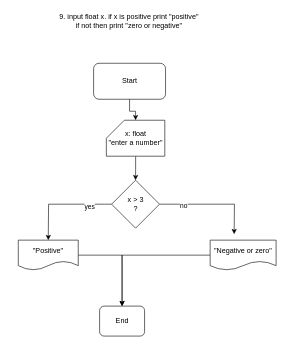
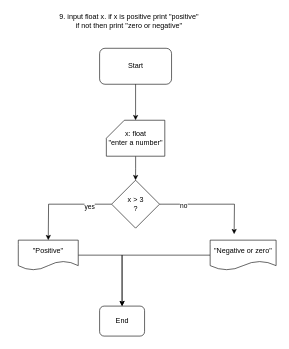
(130, 81) -> (136, 66)
